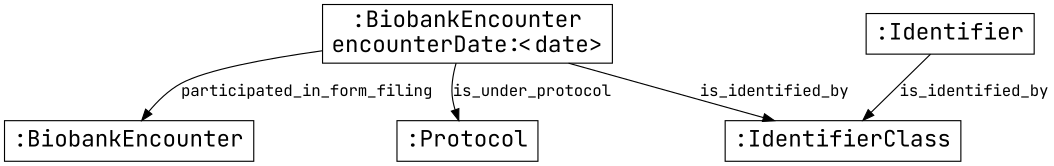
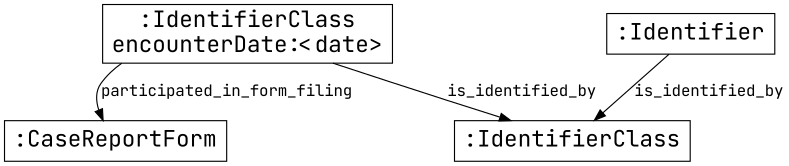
(467, 34) -> (248, 34)
(129, 141) -> (116, 141)
(467, 141) -> none
